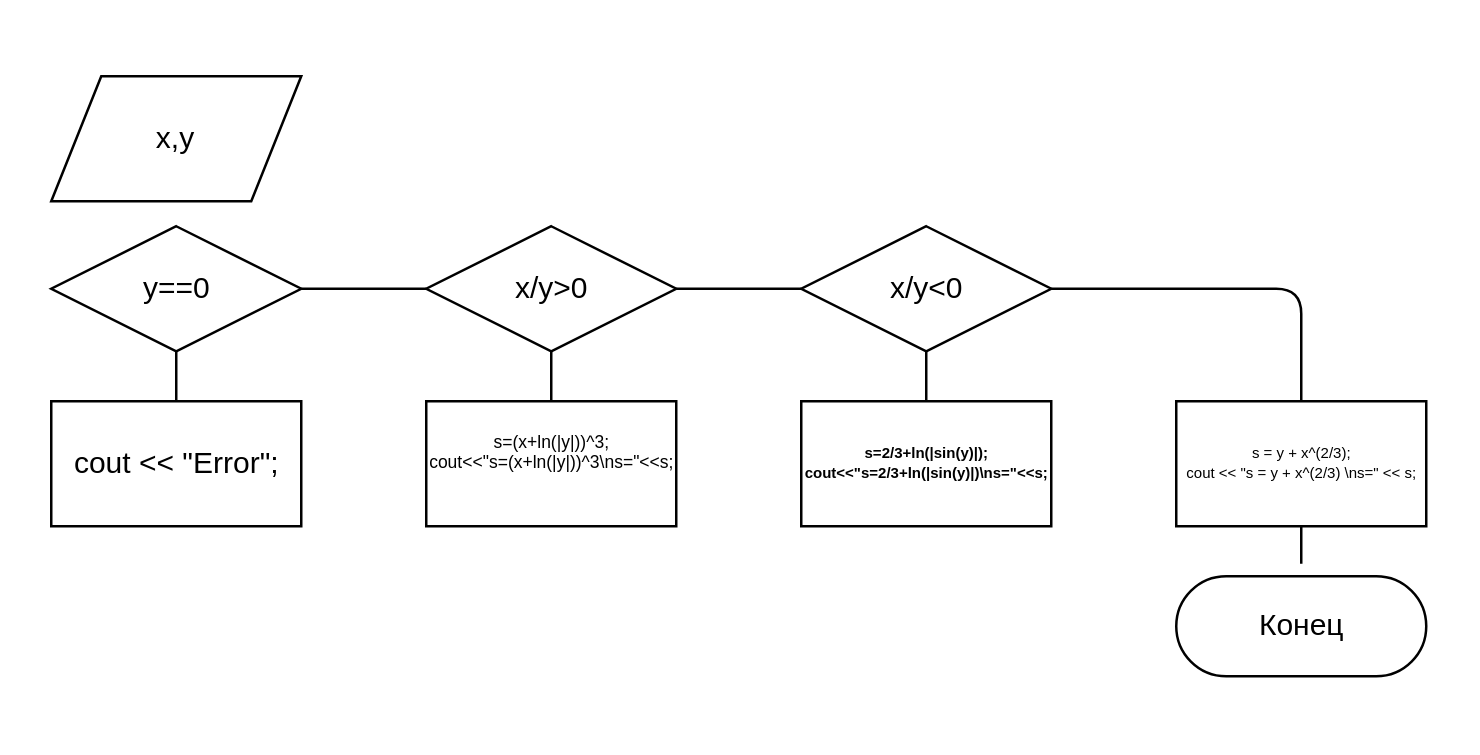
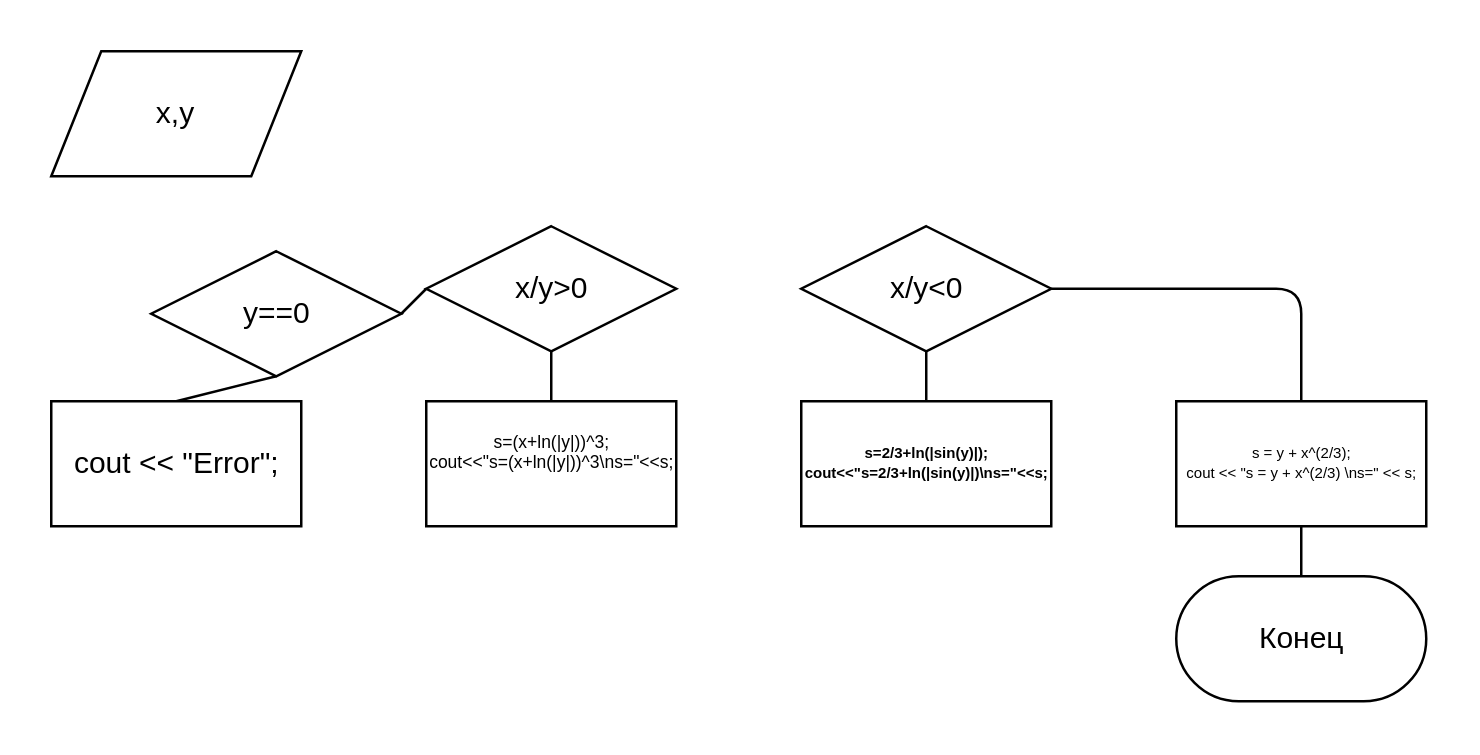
(176, 139) -> (176, 114)
(176, 289) -> (276, 314)
(738, 289) -> none
(1301, 626) -> (1301, 639)
